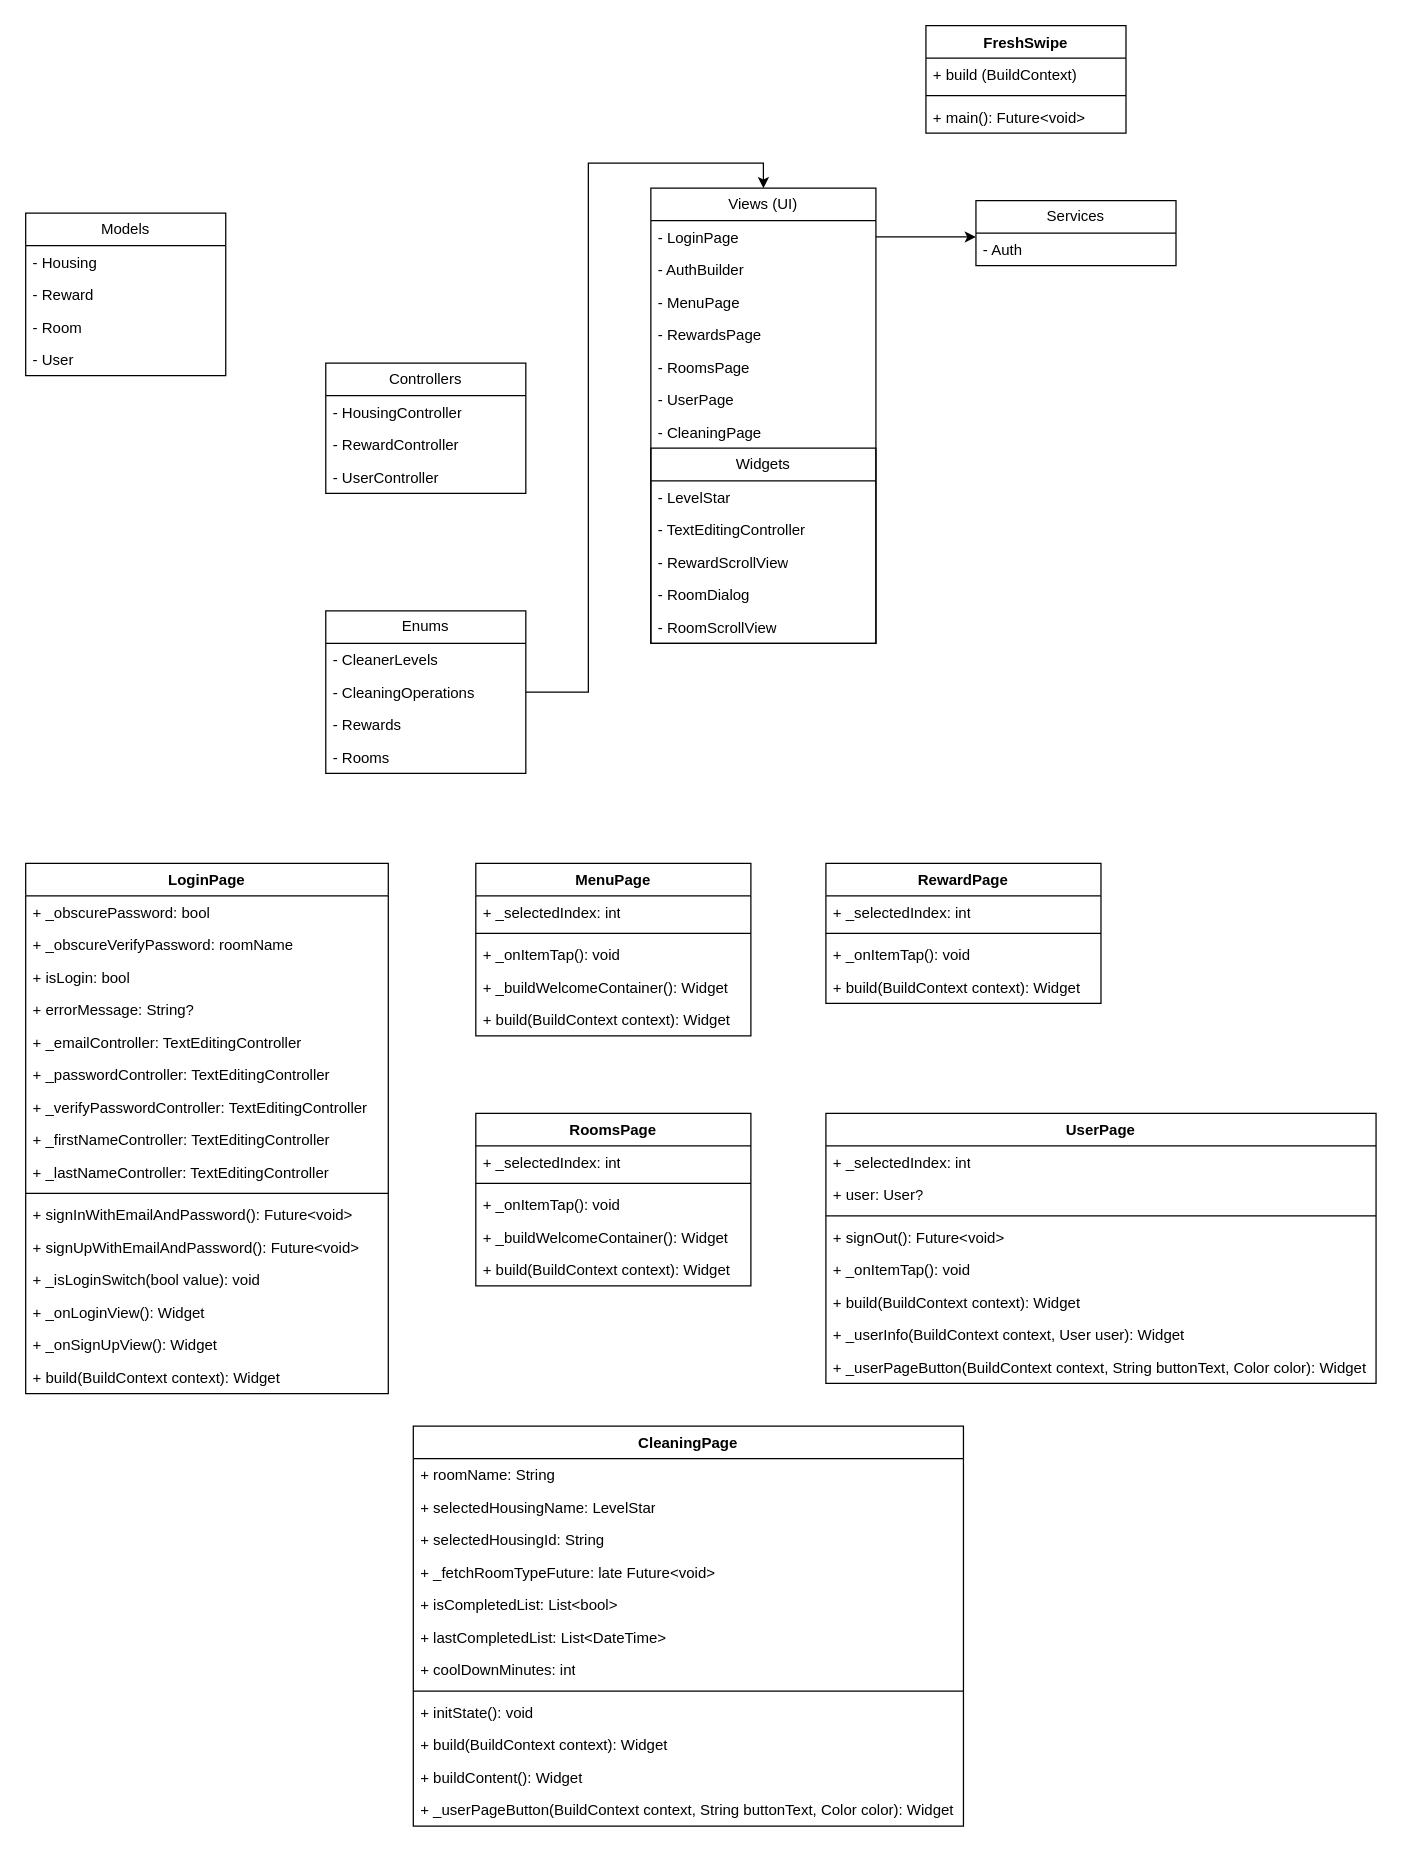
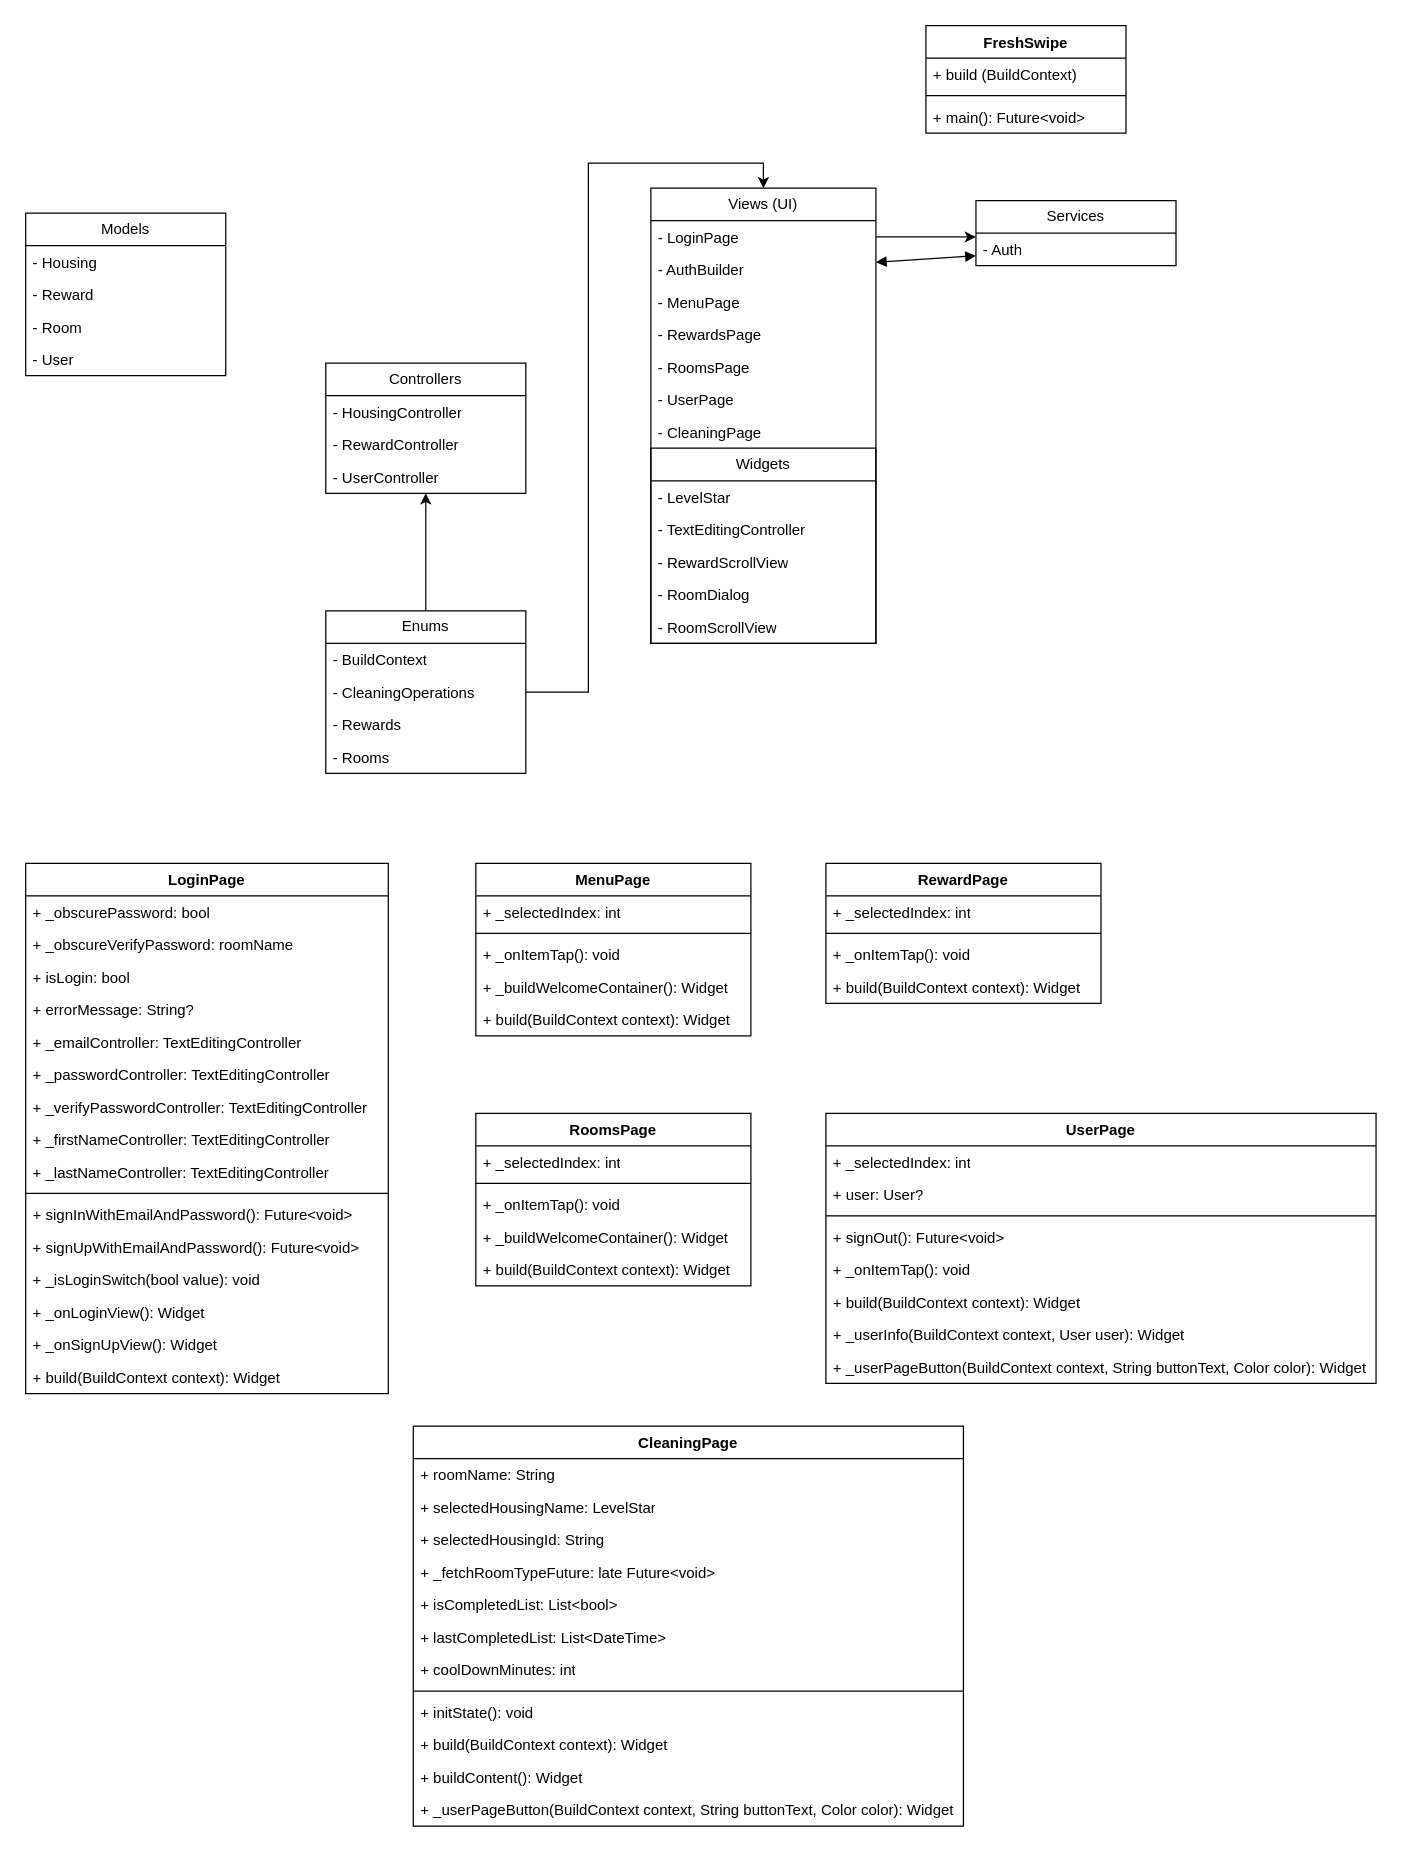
none -> (925, 259)
none -> (426, 554)
(390, 661) -> (386, 661)
